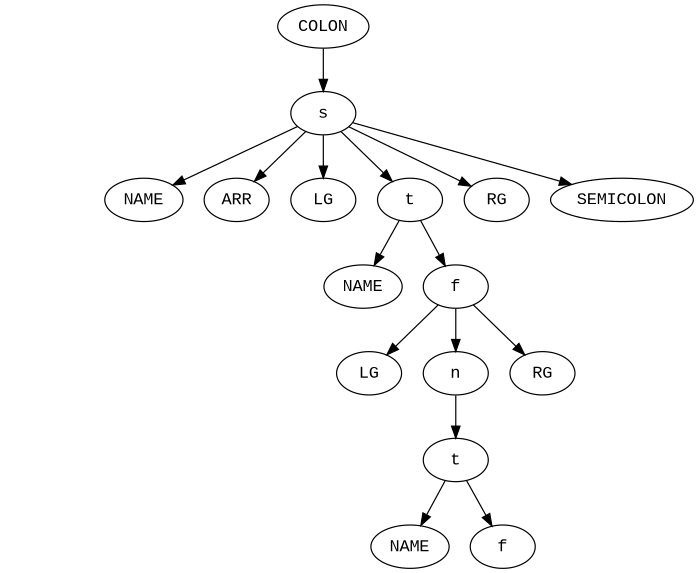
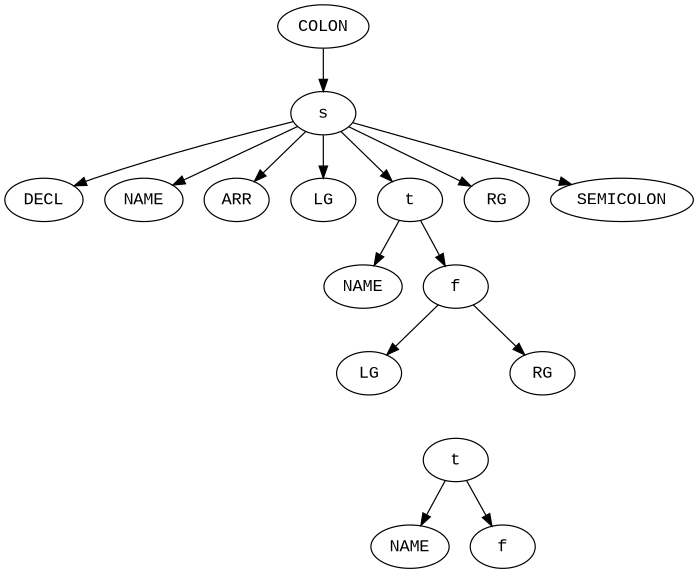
none -> (44, 200)
(456, 373) -> none
